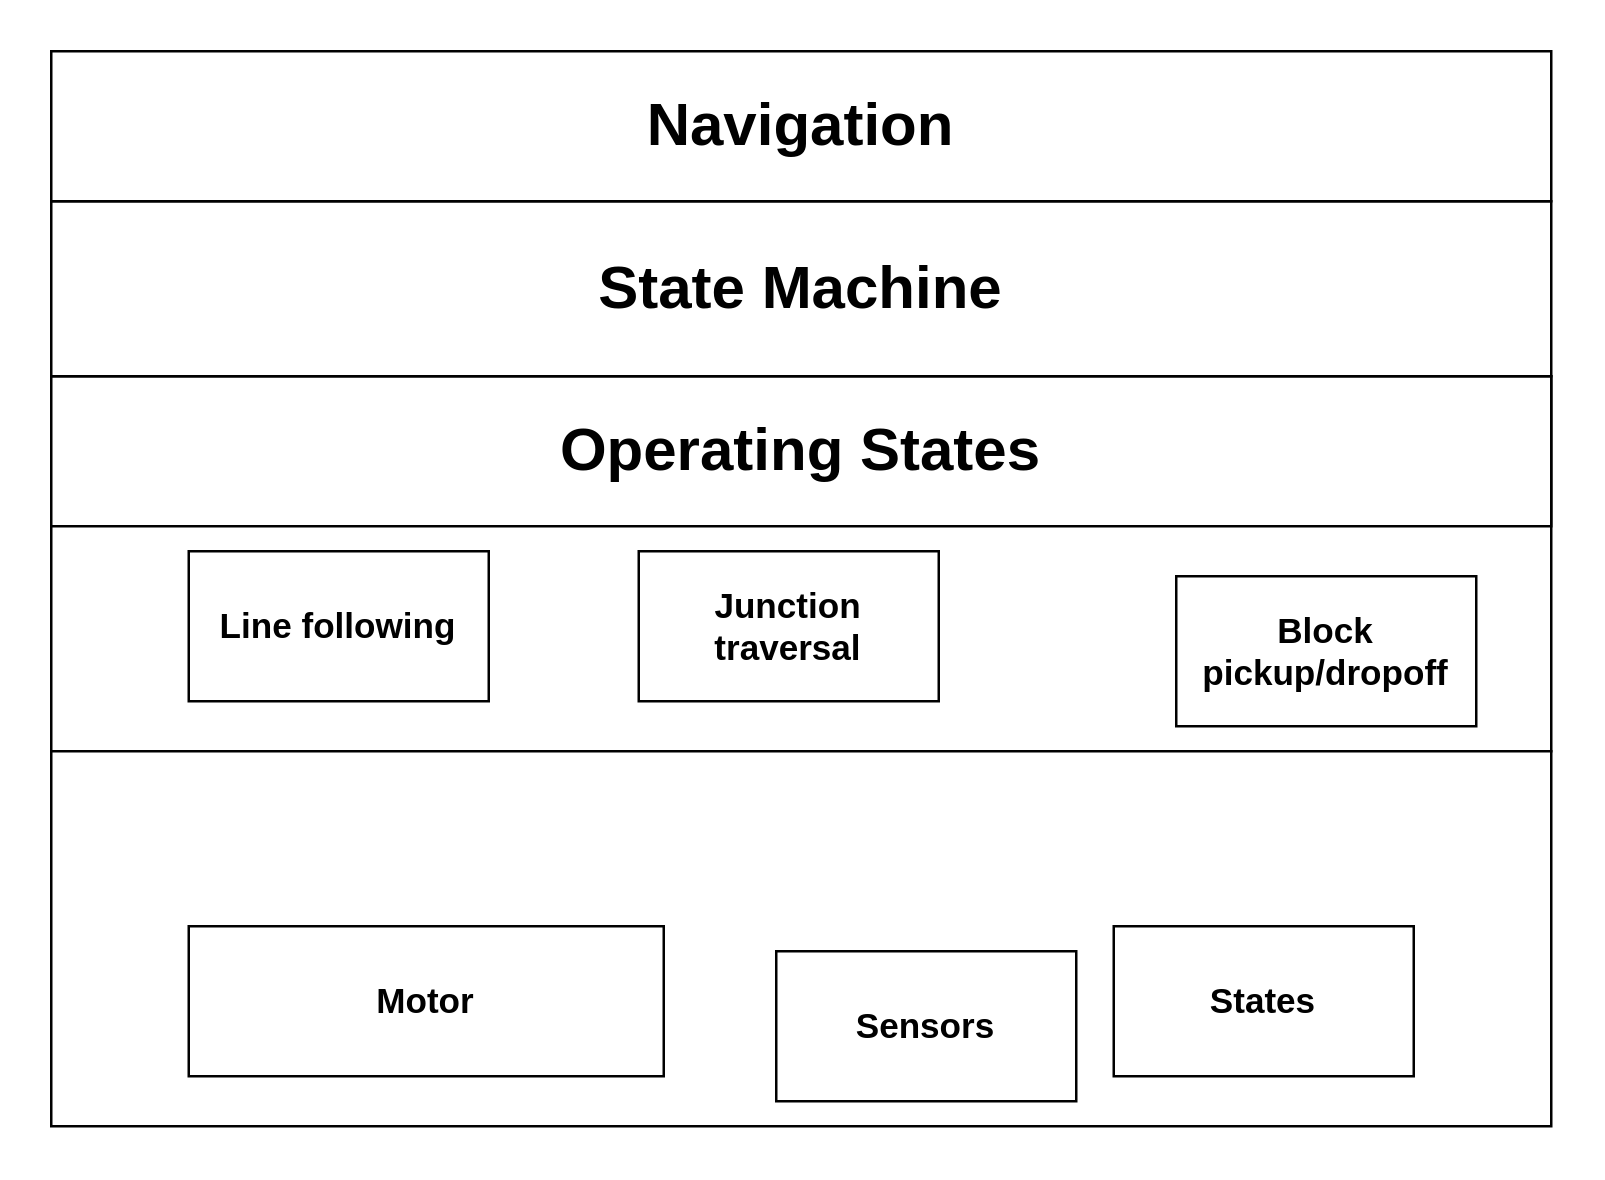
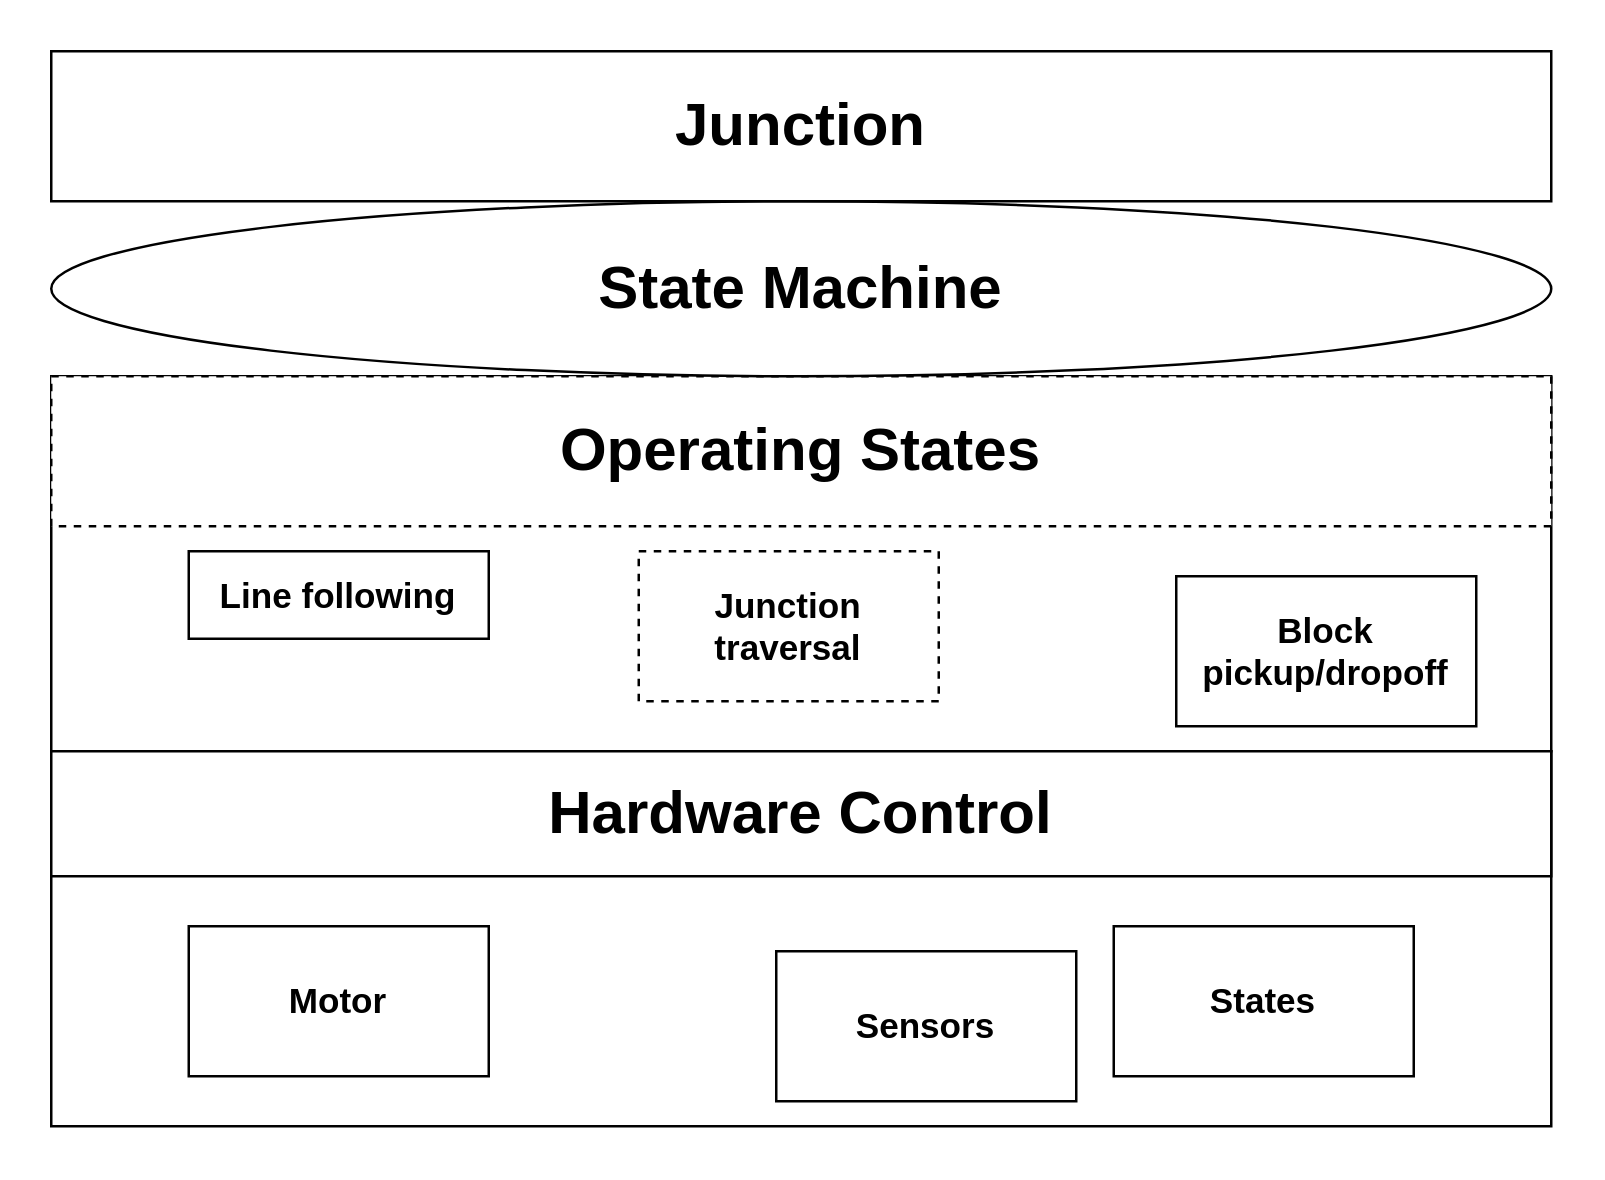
(801, 126) -> (801, 126)
(801, 289) -> (801, 289)
(801, 451) -> (801, 451)
(339, 626) -> (339, 595)
(789, 626) -> (789, 626)
none -> (801, 814)
(426, 1001) -> (339, 1001)
